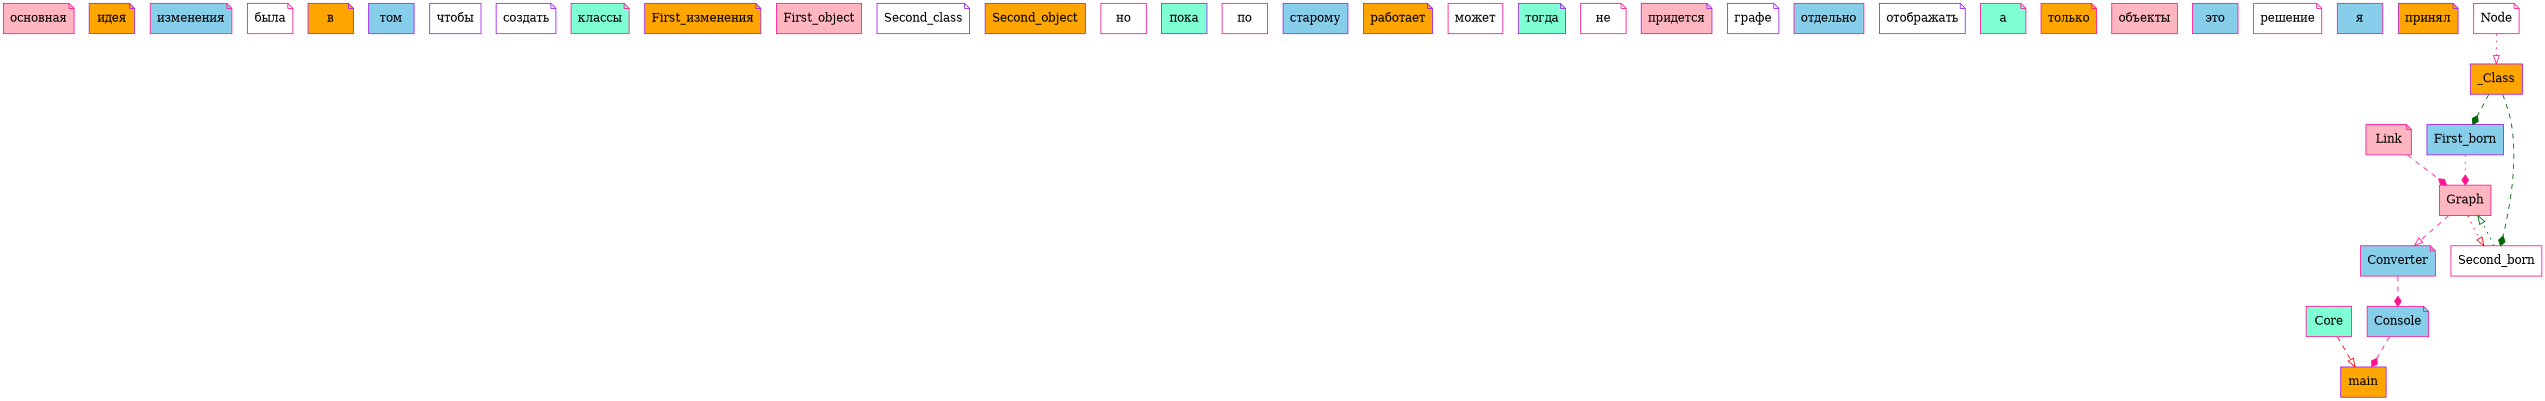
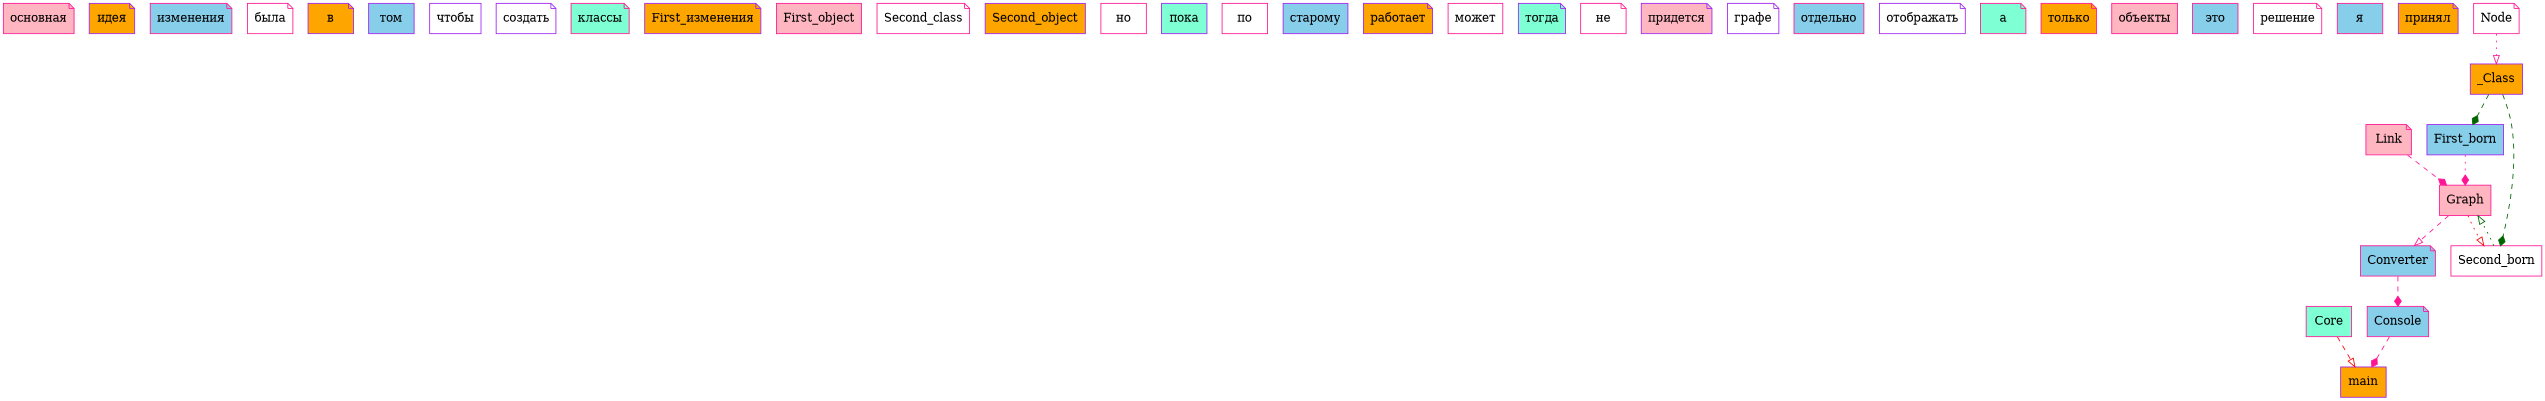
(923, 19) -> (923, 19)
